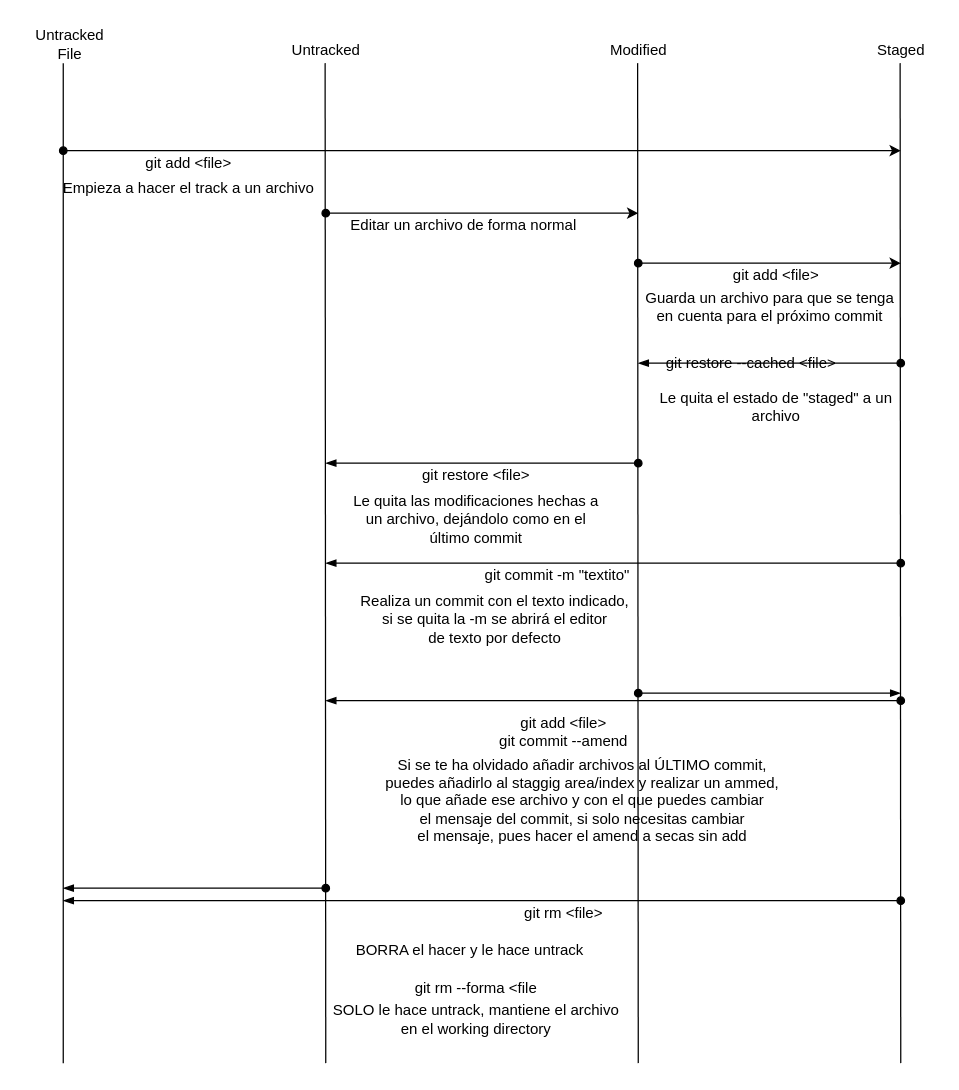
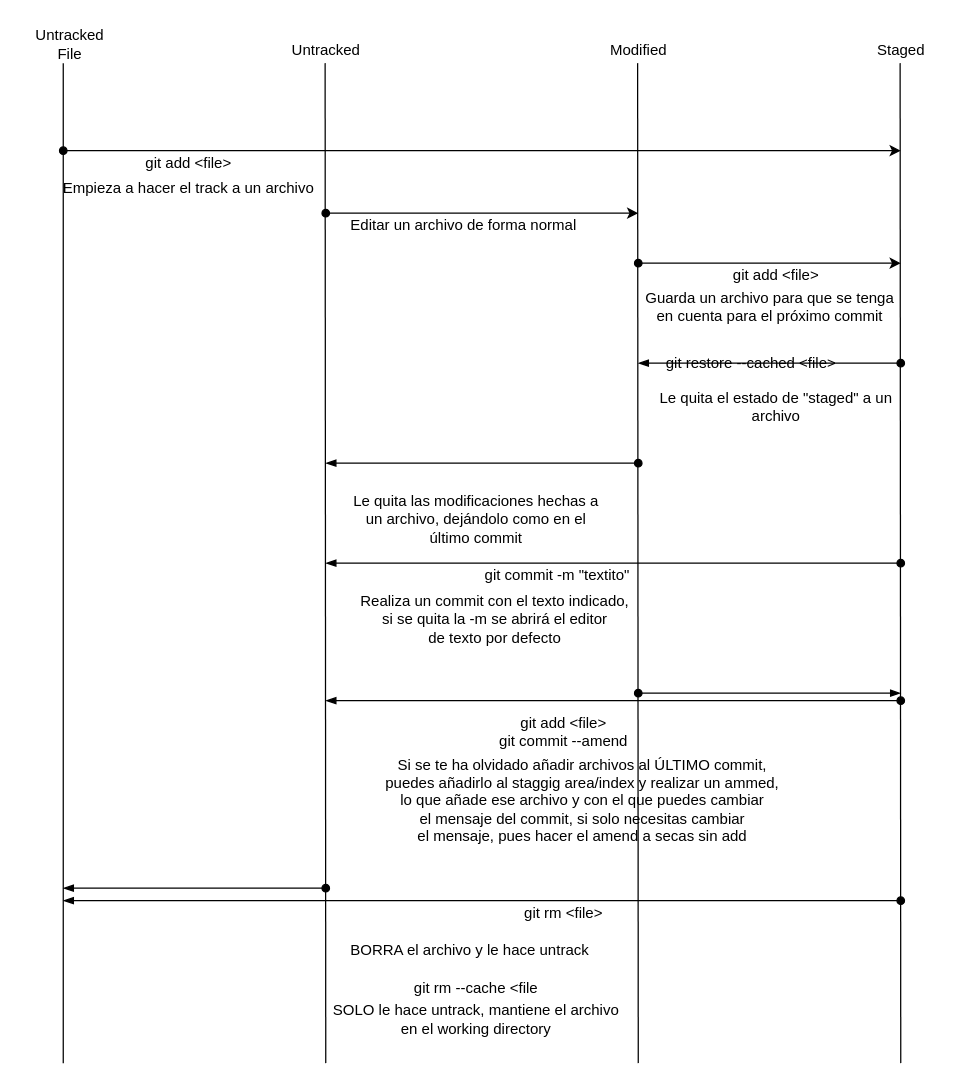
(476, 476) -> none
(470, 951) -> (470, 951)
(476, 988) -> (476, 988)
